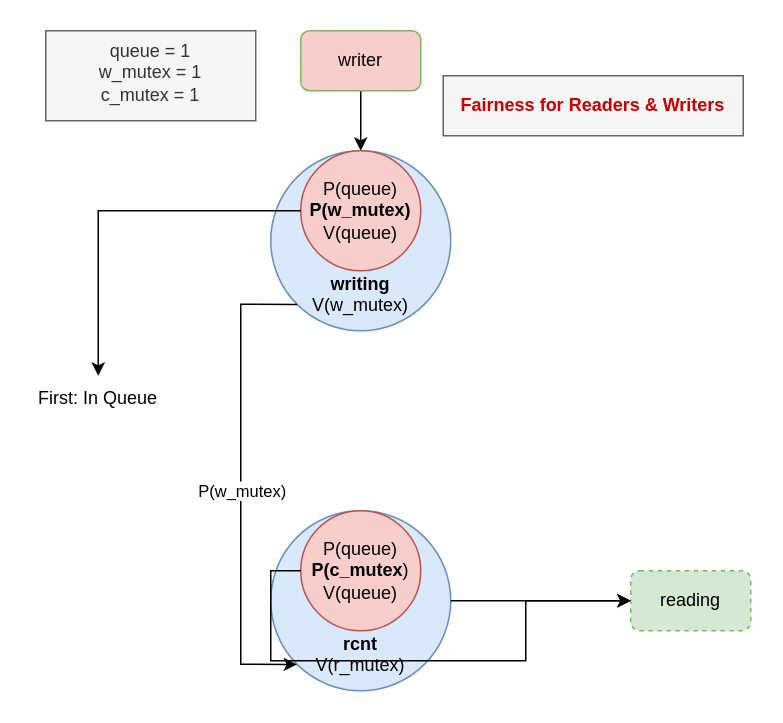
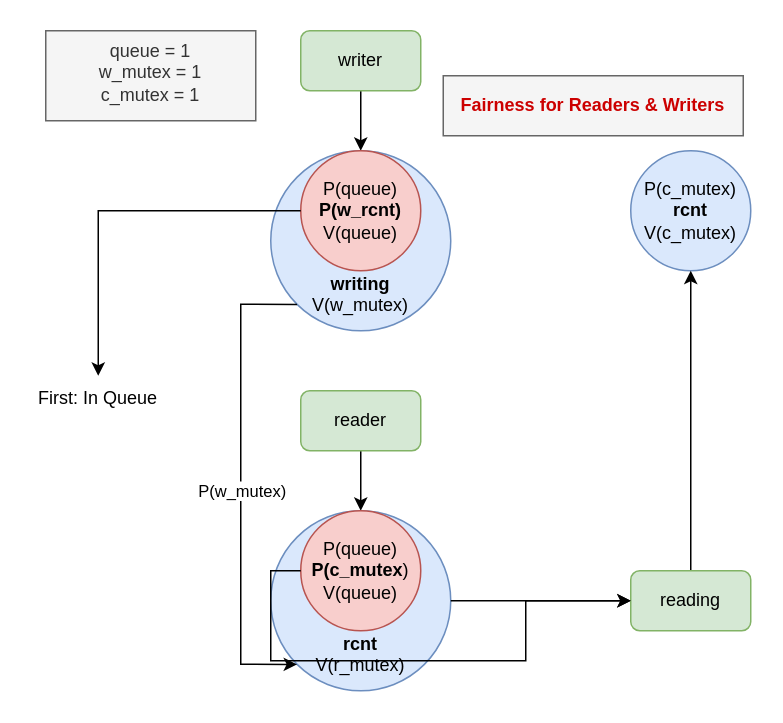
(361, 61) -> (361, 61)
(361, 211) -> (361, 211)
none -> (691, 211)
none -> (361, 421)
none -> (691, 426)
none -> (361, 476)
(691, 601) -> (691, 601)
